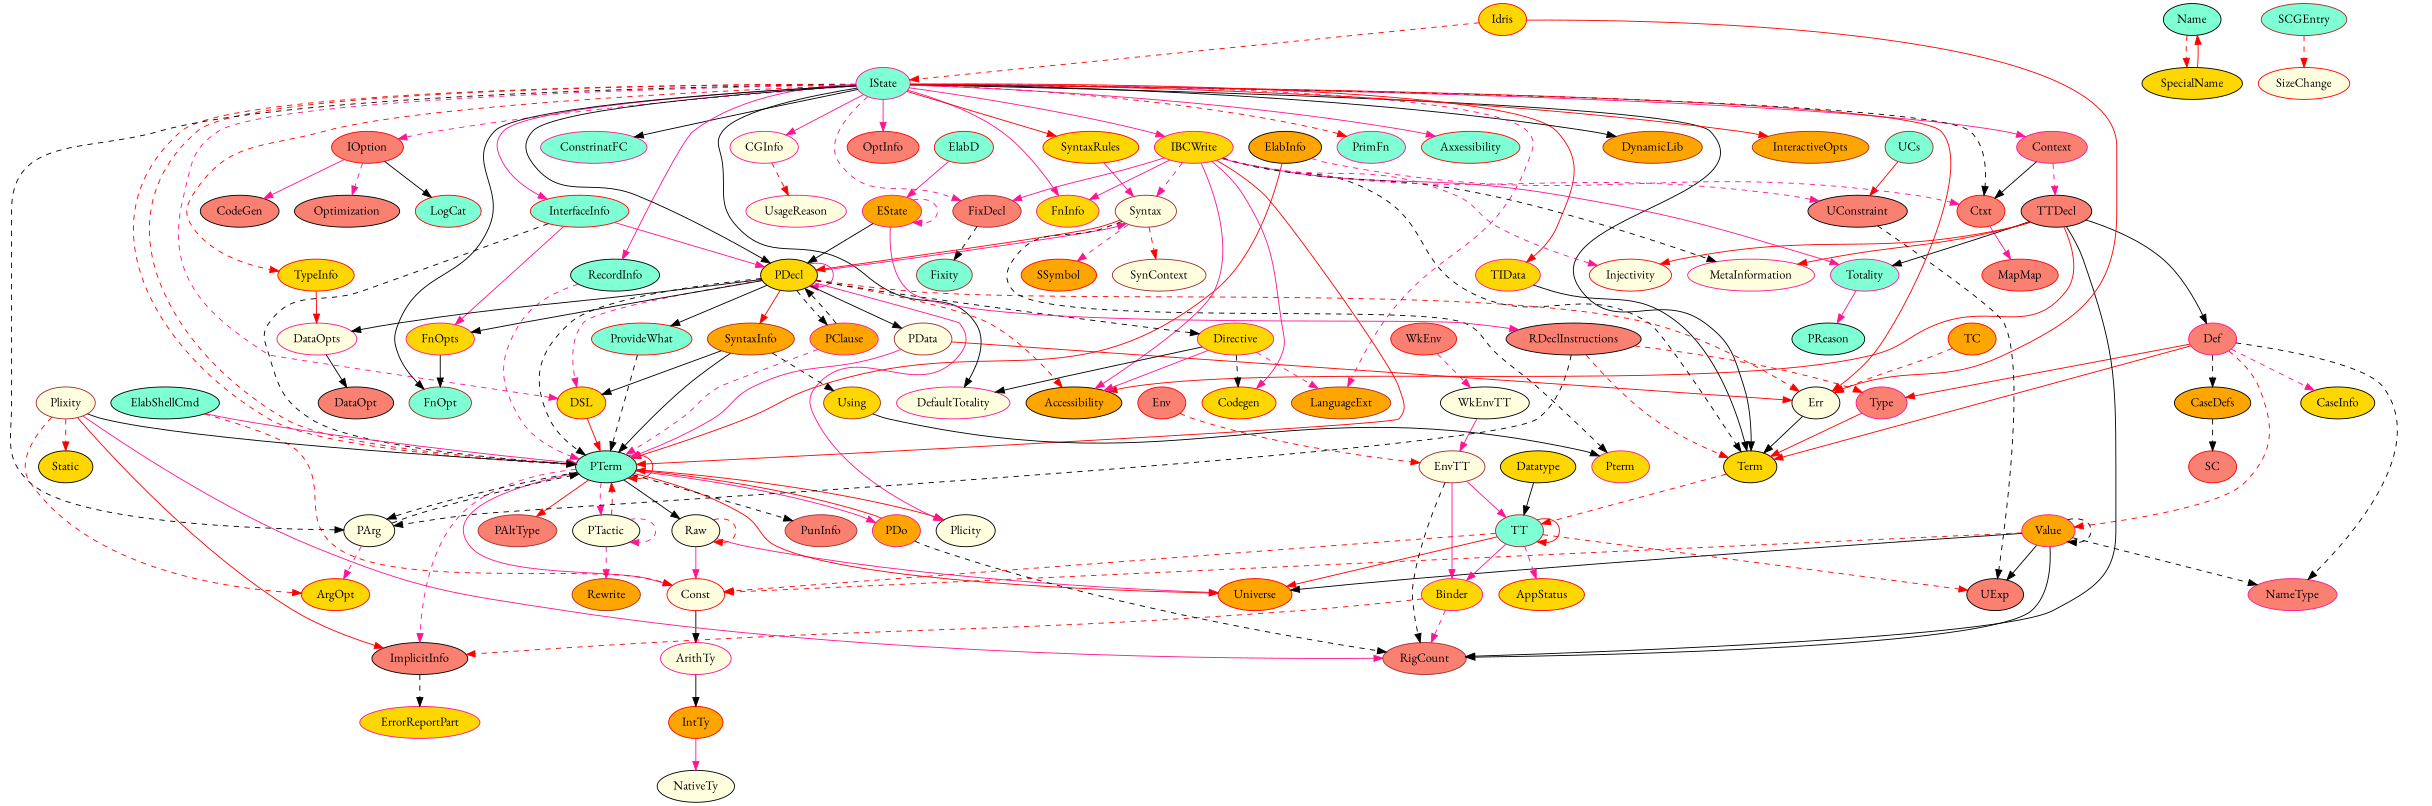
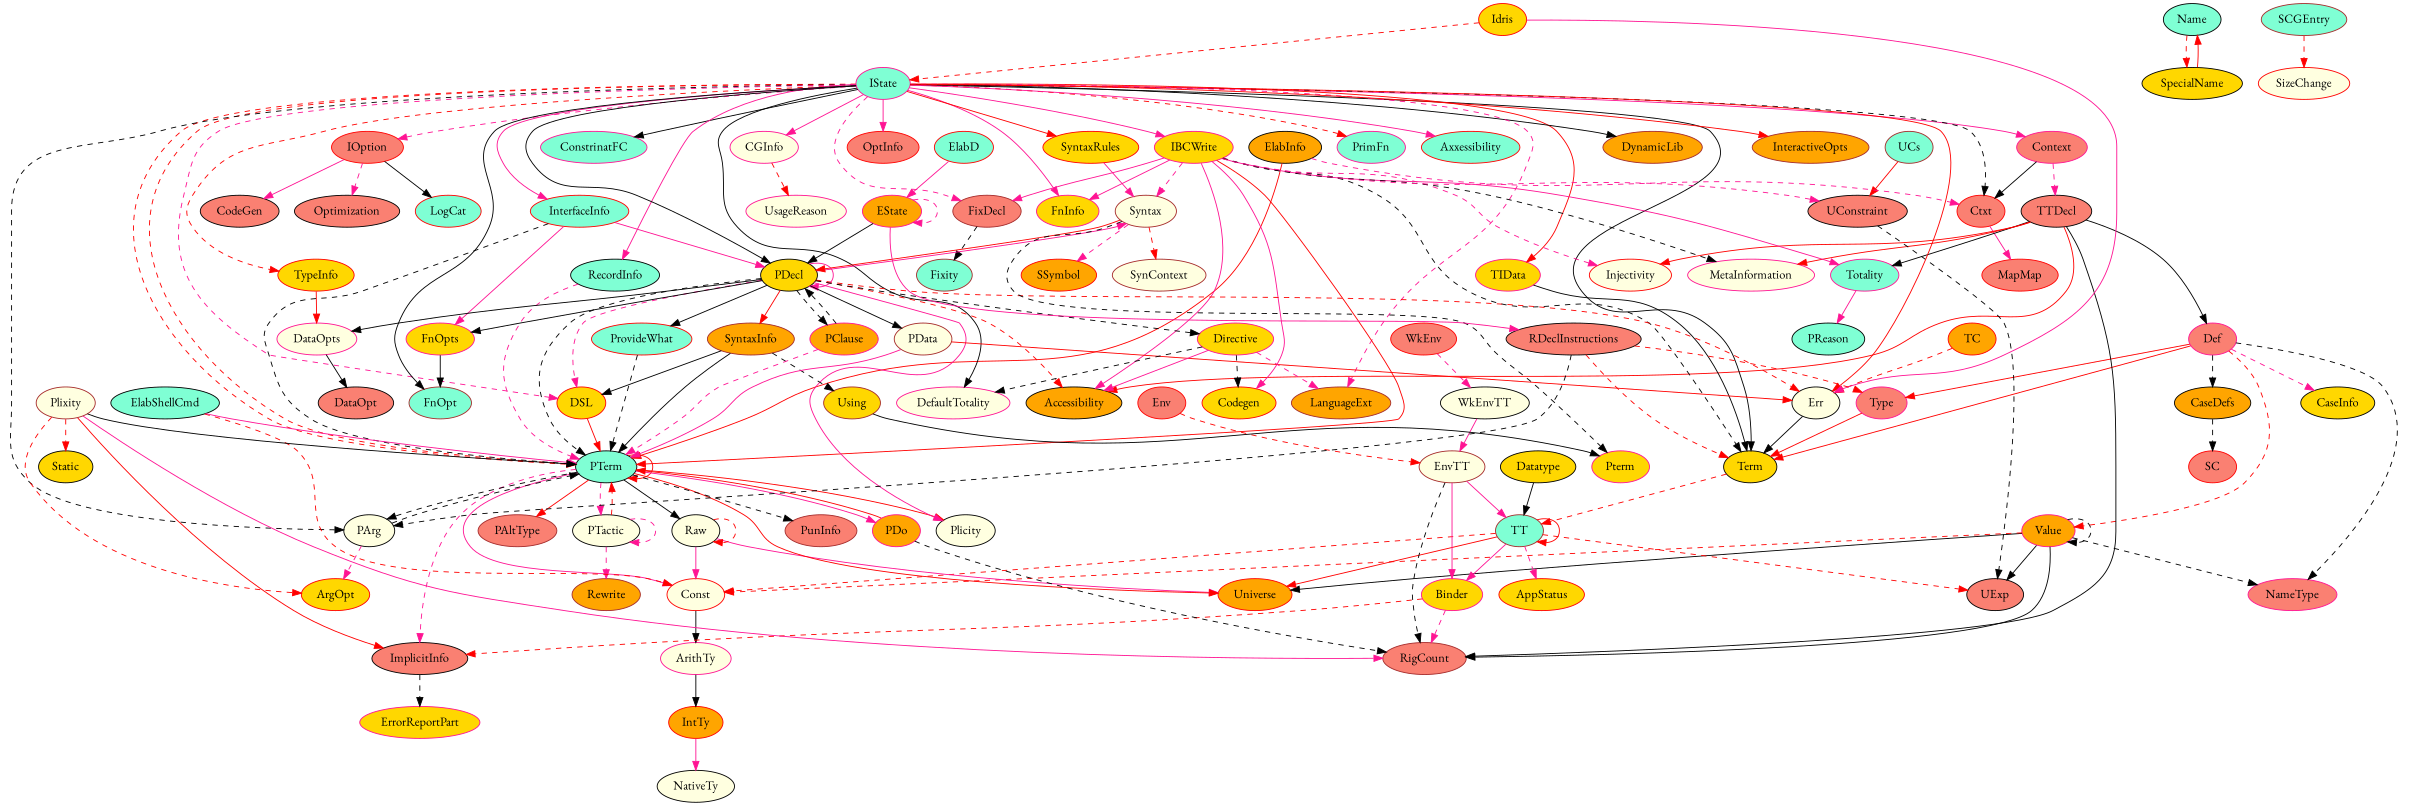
(2048, 79) -> (2048, 79)
(1103, 368) -> (1103, 368)
